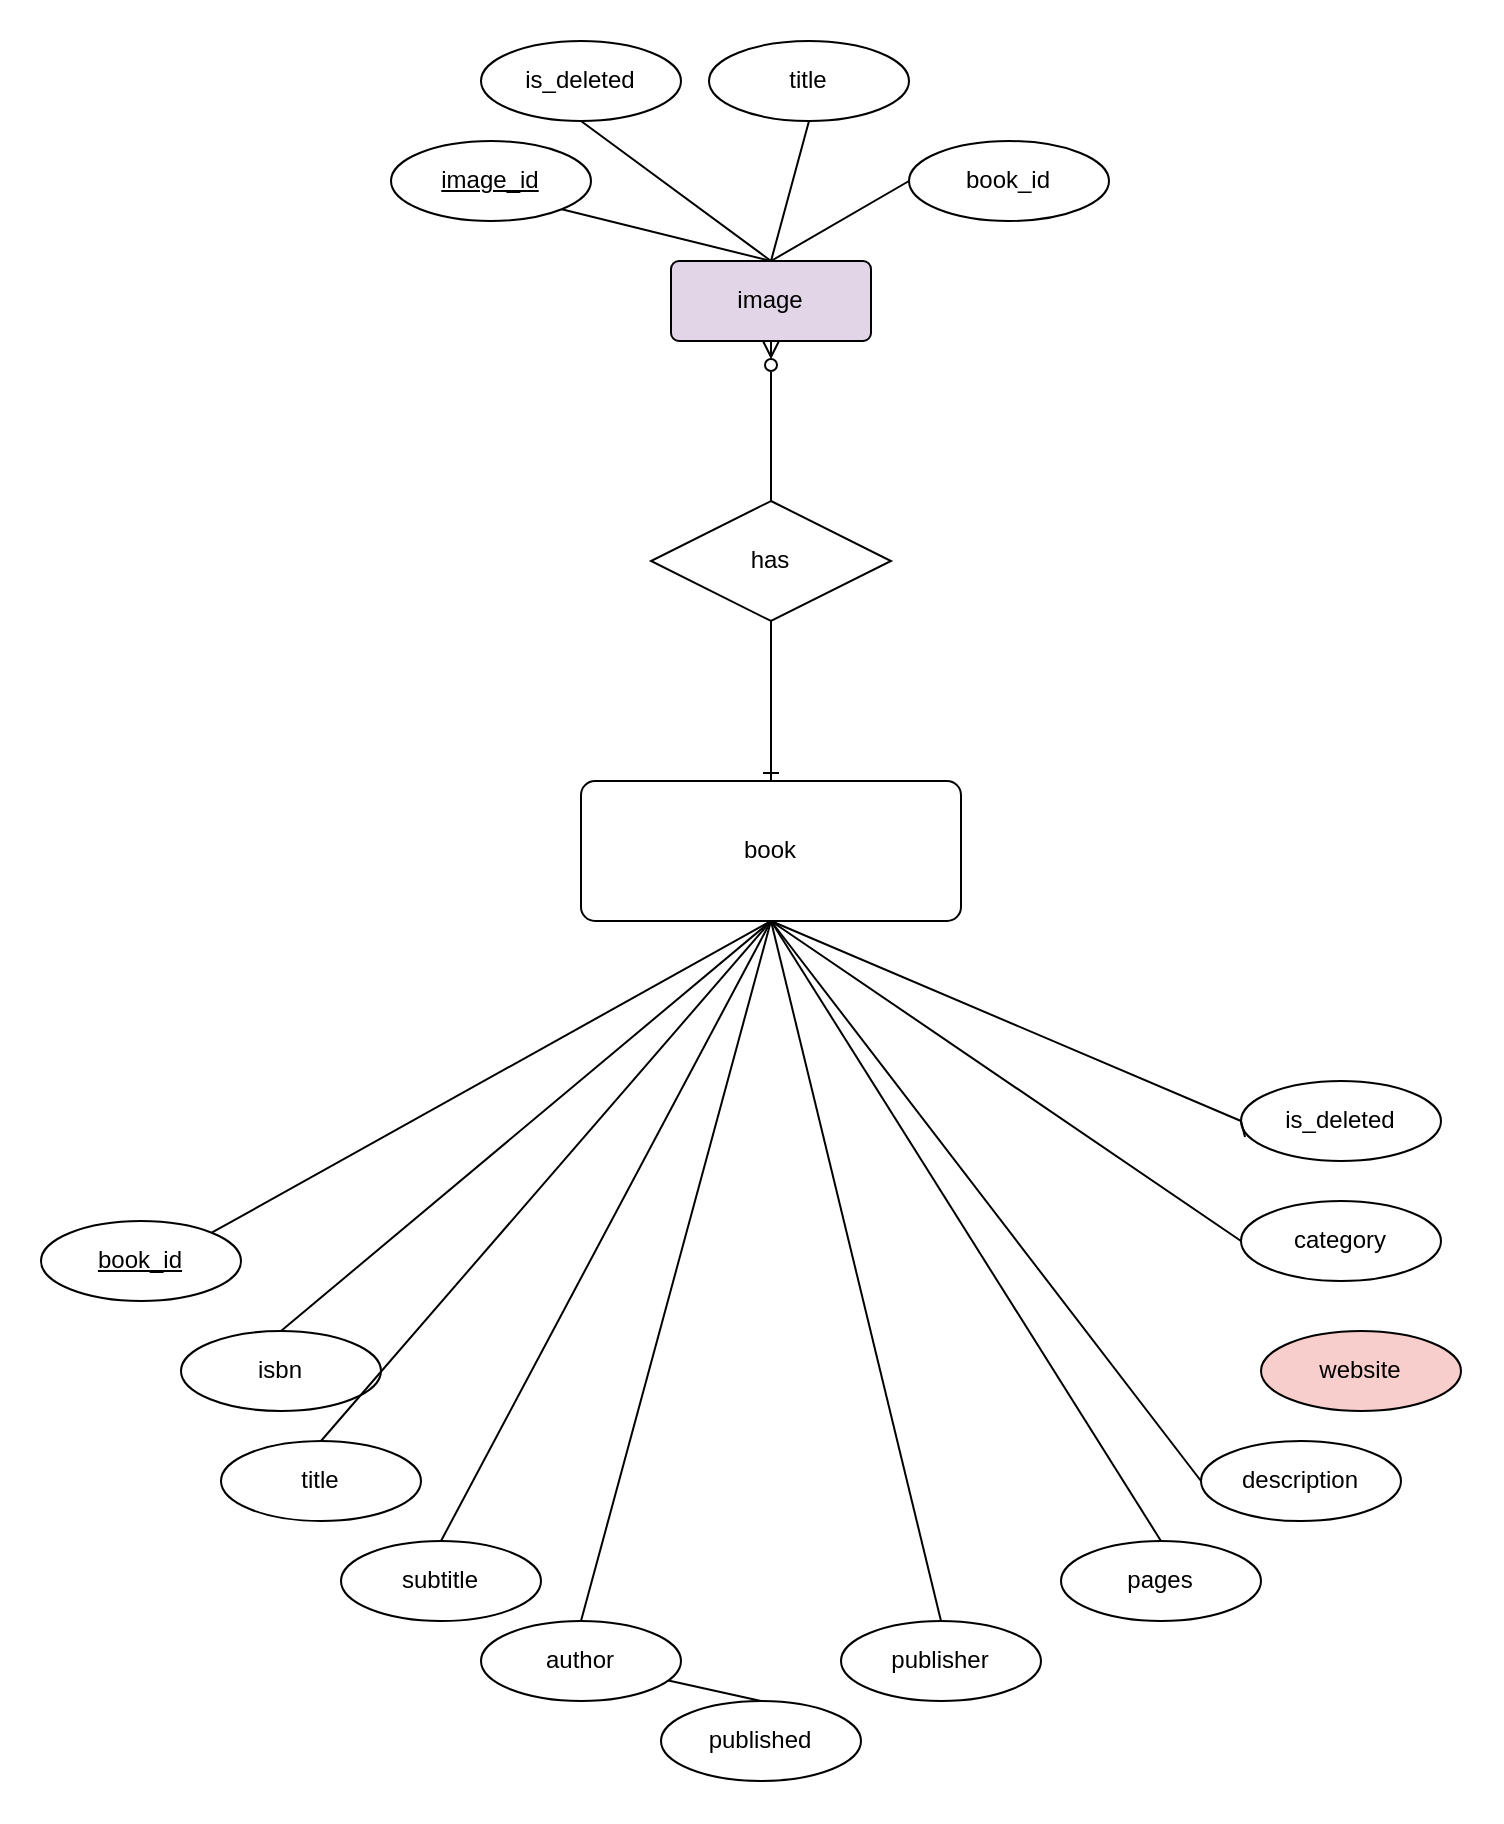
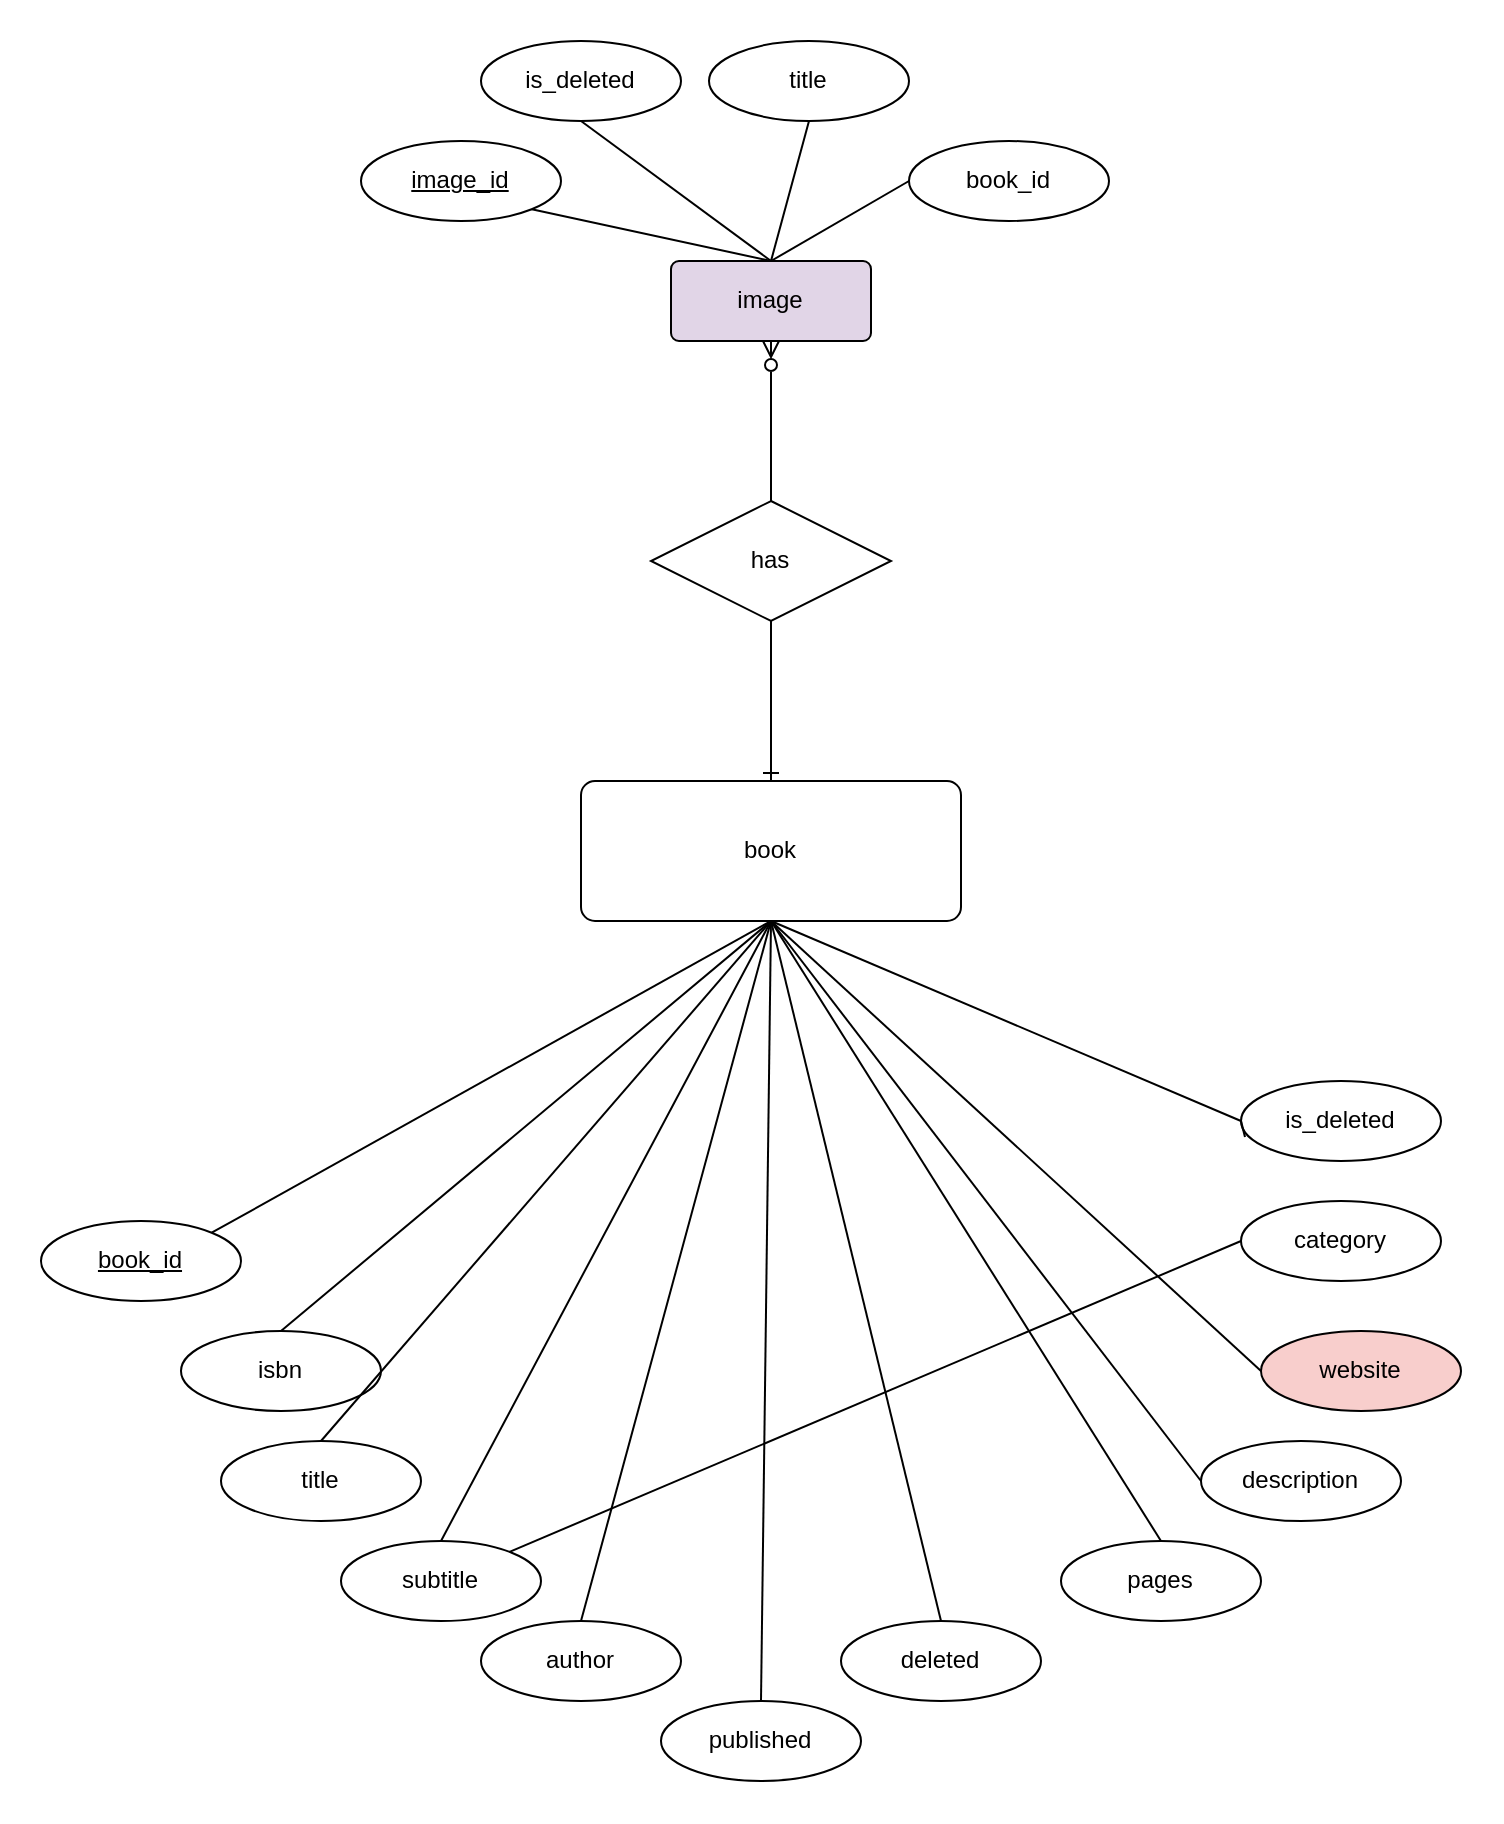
(491, 181) -> (461, 181)
(1013, 1086) -> (820, 1420)
none -> (970, 1104)
(941, 1661) -> (941, 1661)
(715, 1691) -> (766, 1319)
